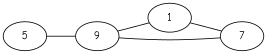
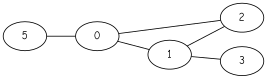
(97, 36) -> (97, 36)
(242, 36) -> (242, 18)
none -> (242, 61)
